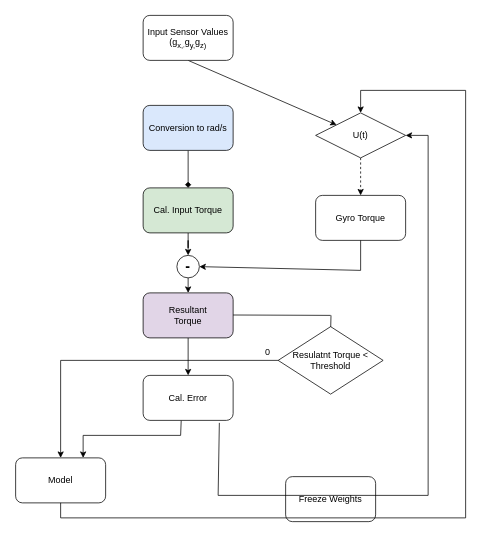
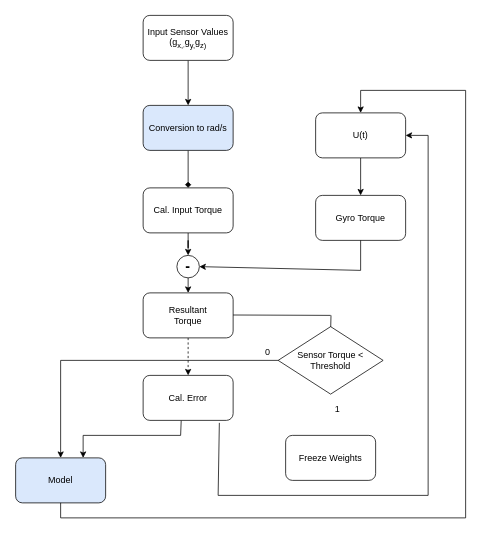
(259, 91) -> (188, 99)
(360, 135) -> (360, 135)
(360, 173) -> (360, 173)
(188, 210) -> (188, 210)
(188, 315) -> (188, 315)
(188, 353) -> (188, 353)
(330, 360) -> (330, 360)
none -> (337, 409)
(60, 480) -> (60, 480)
(330, 499) -> (330, 458)
